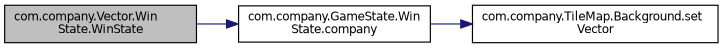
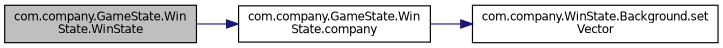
(101, 24) -> (101, 24)
(595, 24) -> (595, 24)
